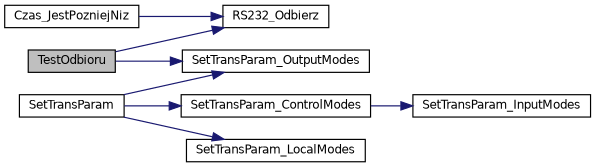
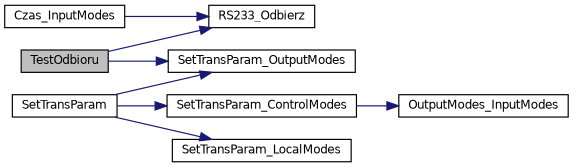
(72, 16) -> (65, 16)
(276, 16) -> (262, 16)
(502, 106) -> (483, 106)
